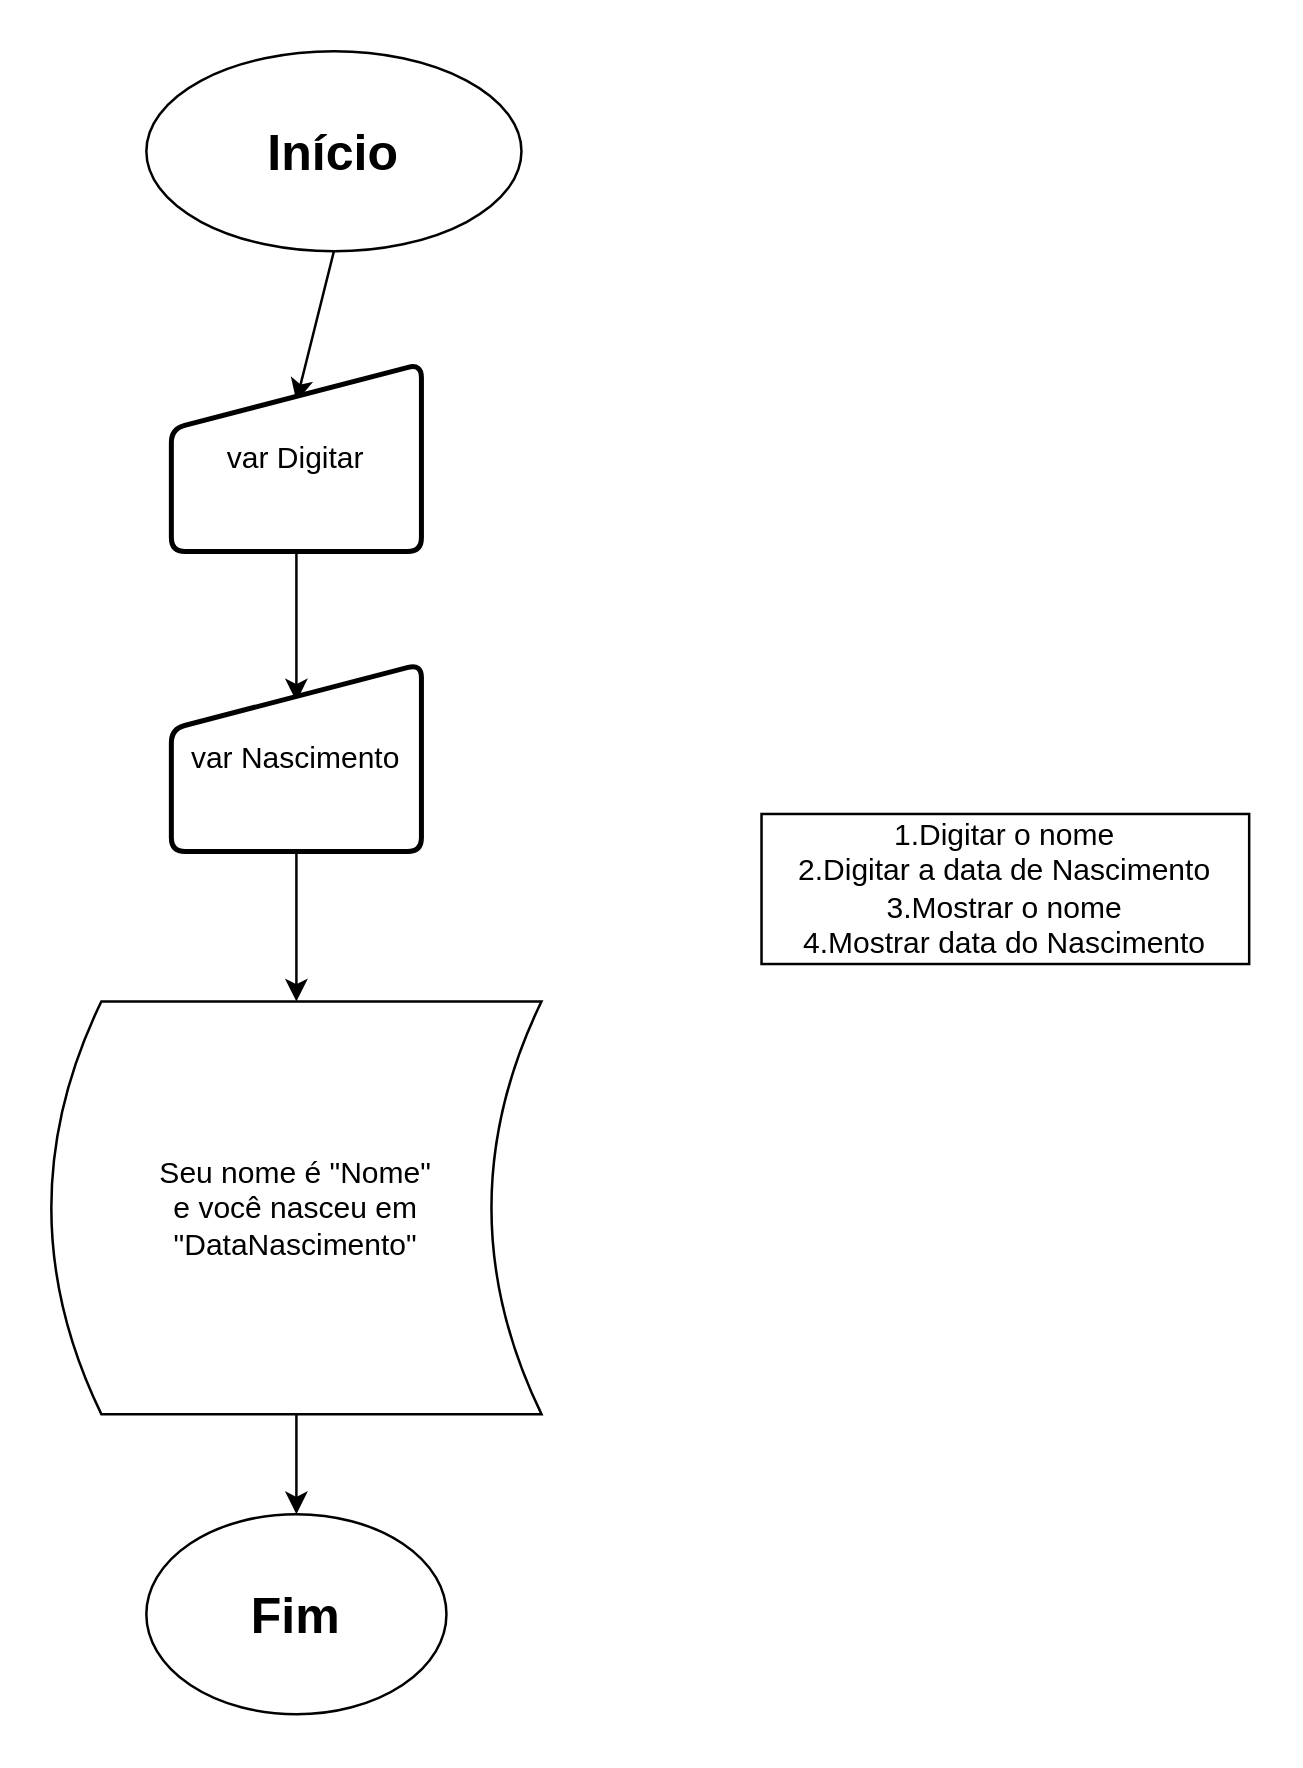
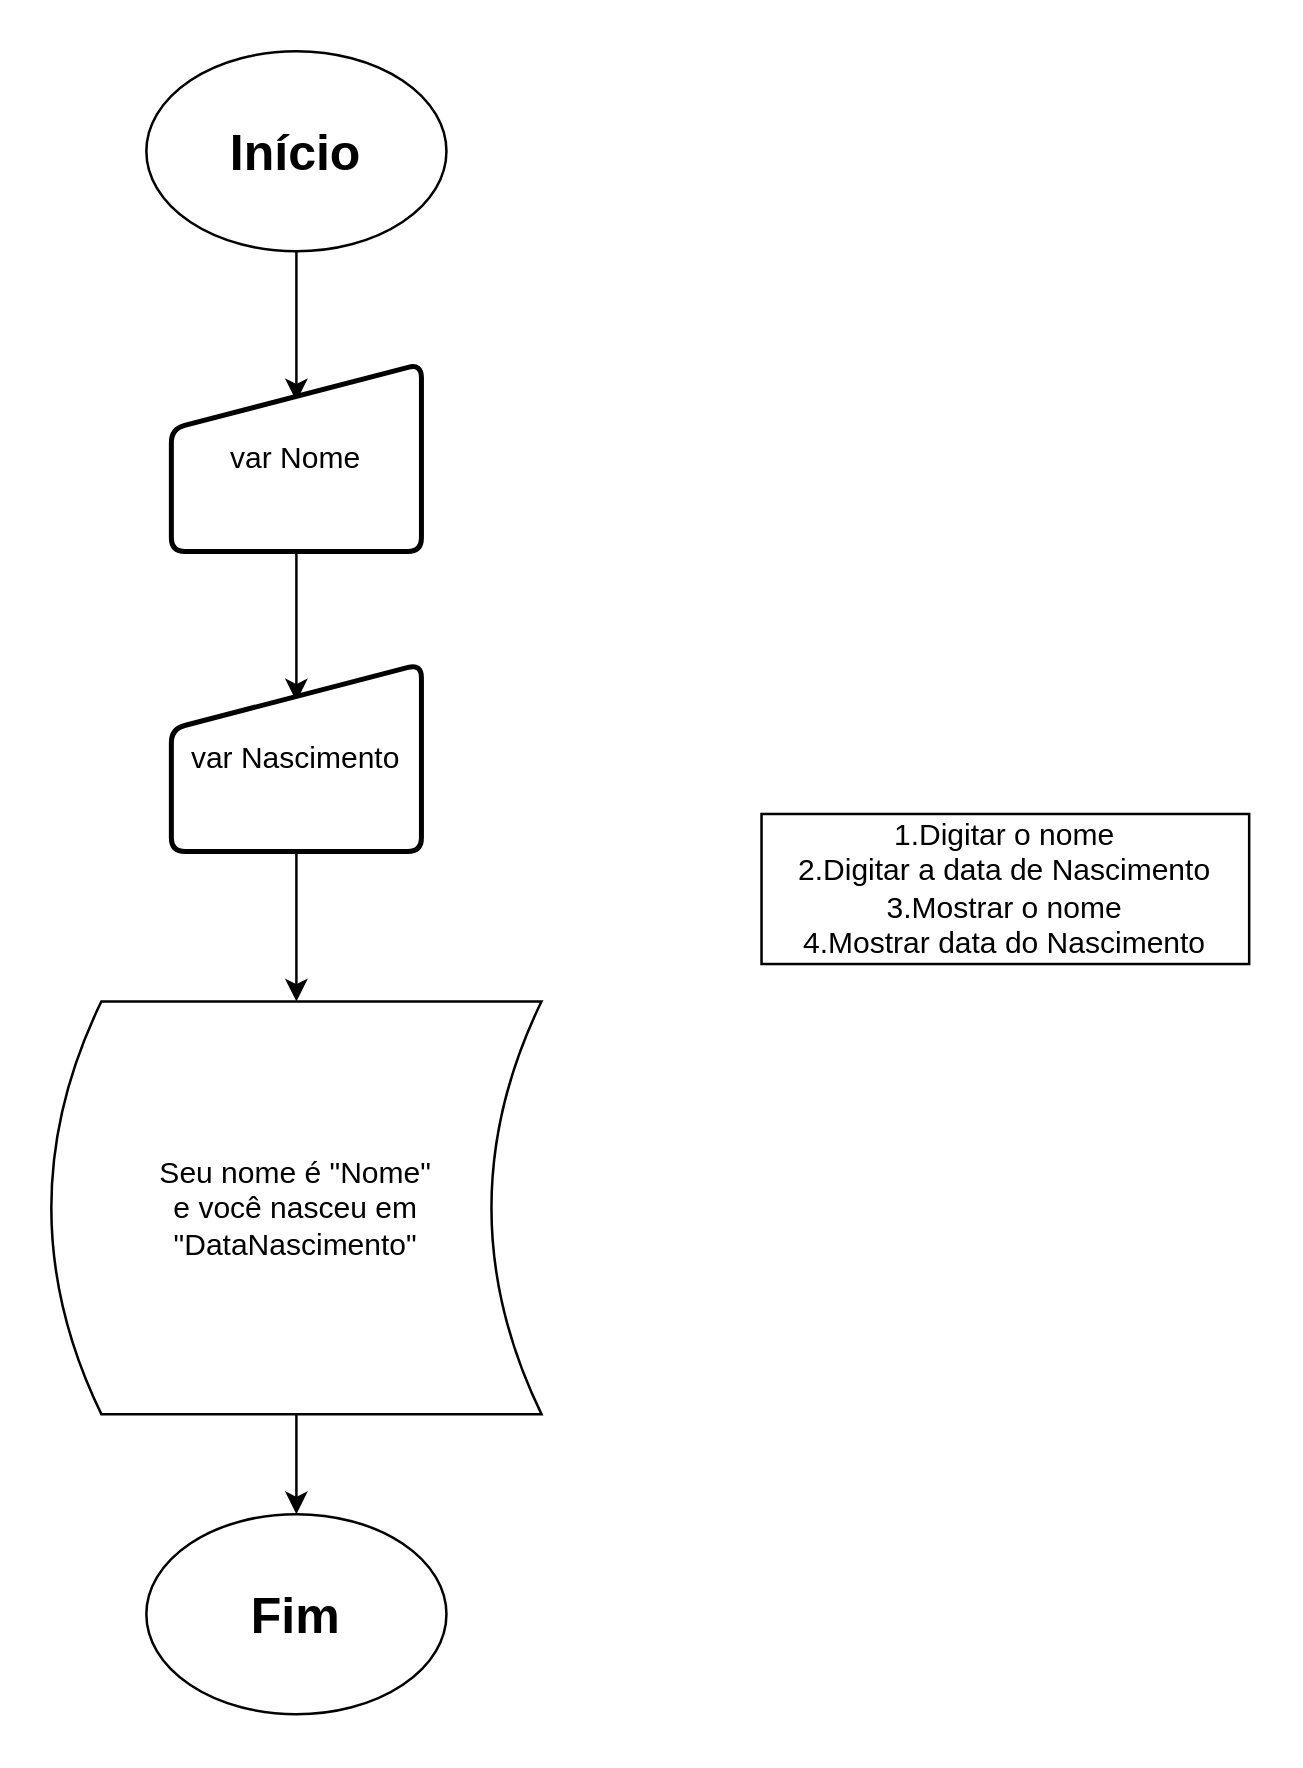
(334, 151) -> (296, 151)
(296, 459) -> (296, 459)
